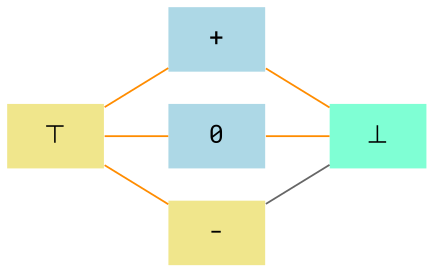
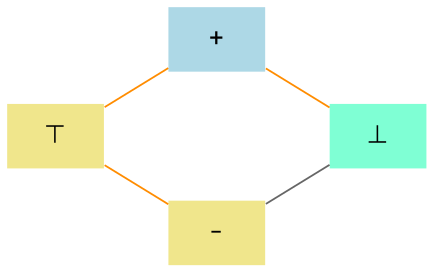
(217, 136) -> none
